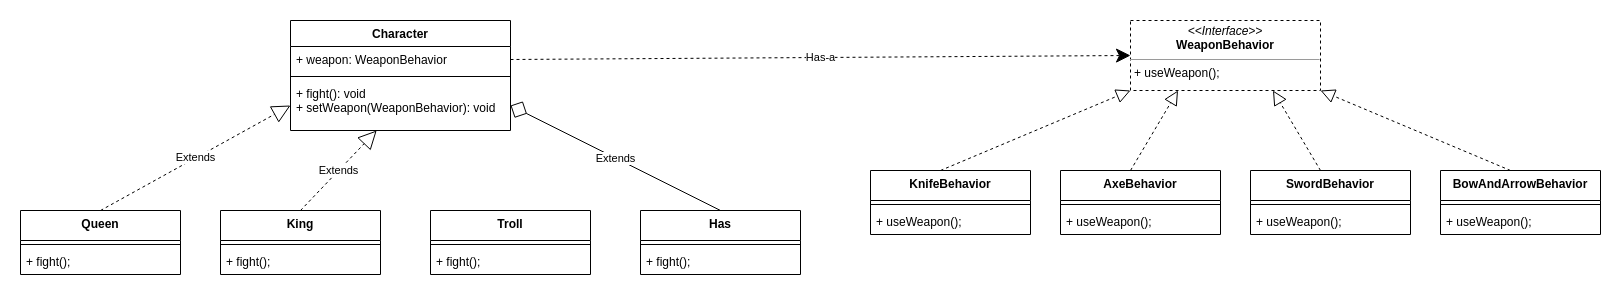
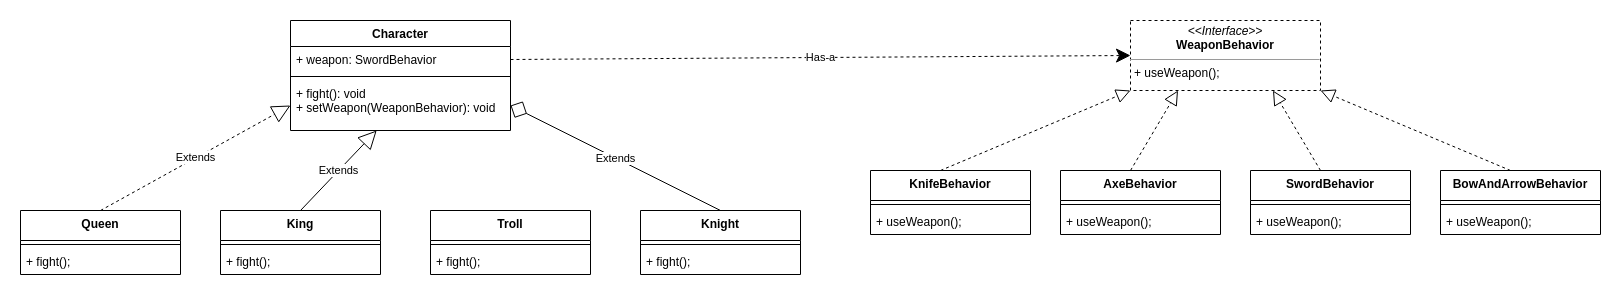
(370, 60) -> (367, 60)
(317, 193) -> (317, 193)
(720, 224) -> (720, 224)
